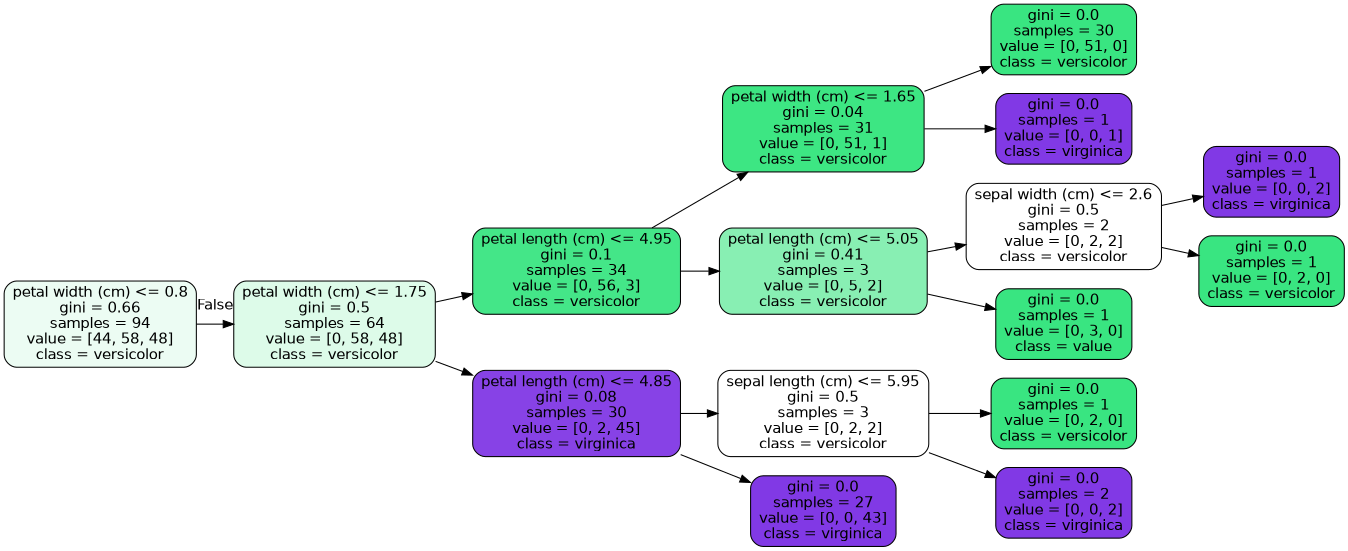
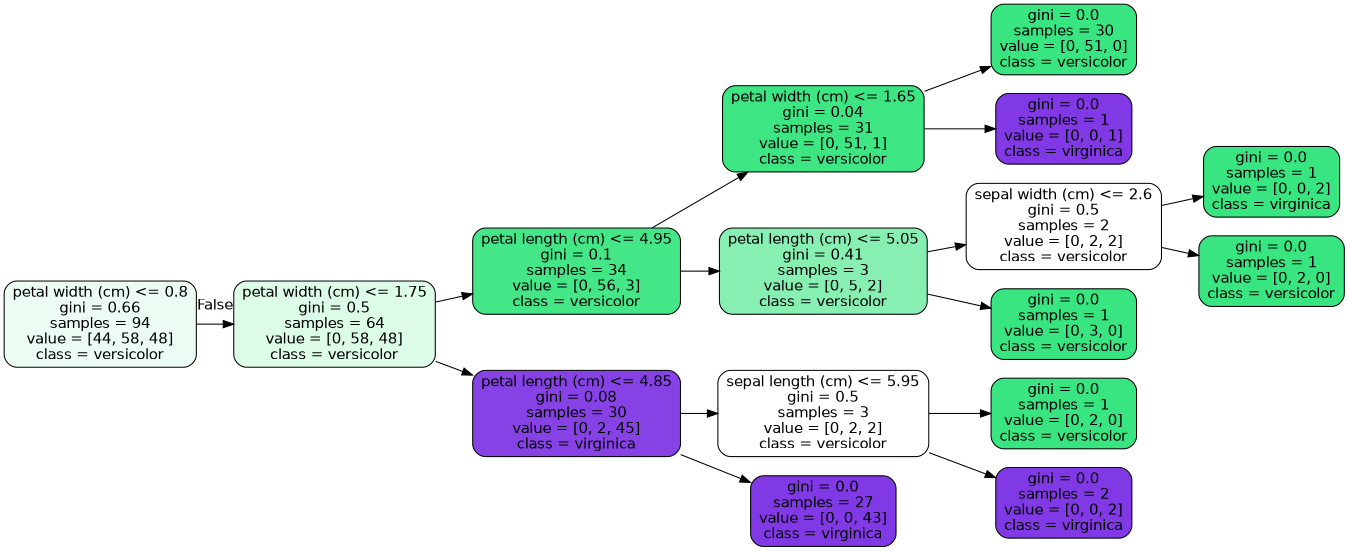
(1272, 182) -> (1272, 182)
(1064, 324) -> (1064, 324)
